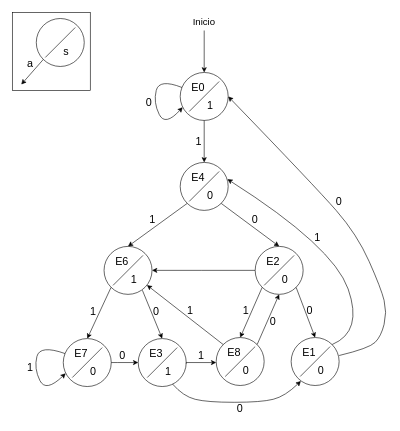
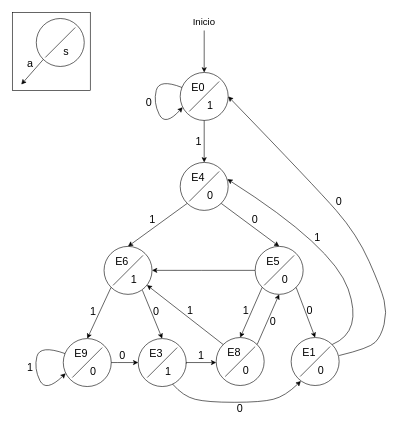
(273, 261) -> (273, 261)
(81, 354) -> (81, 354)
